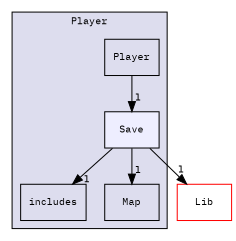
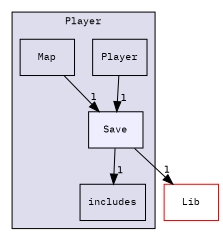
(132, 161) -> (78, 90)
